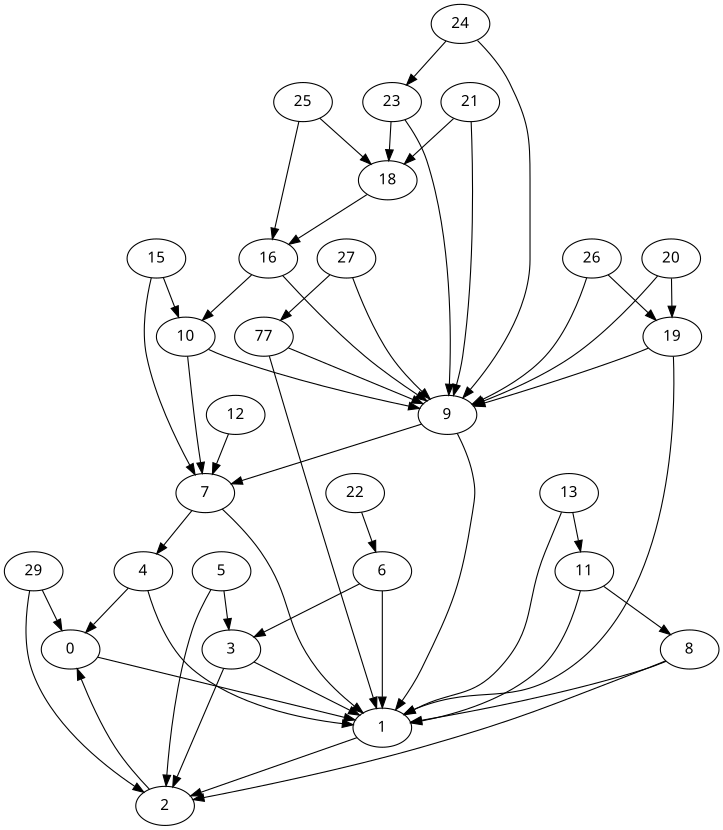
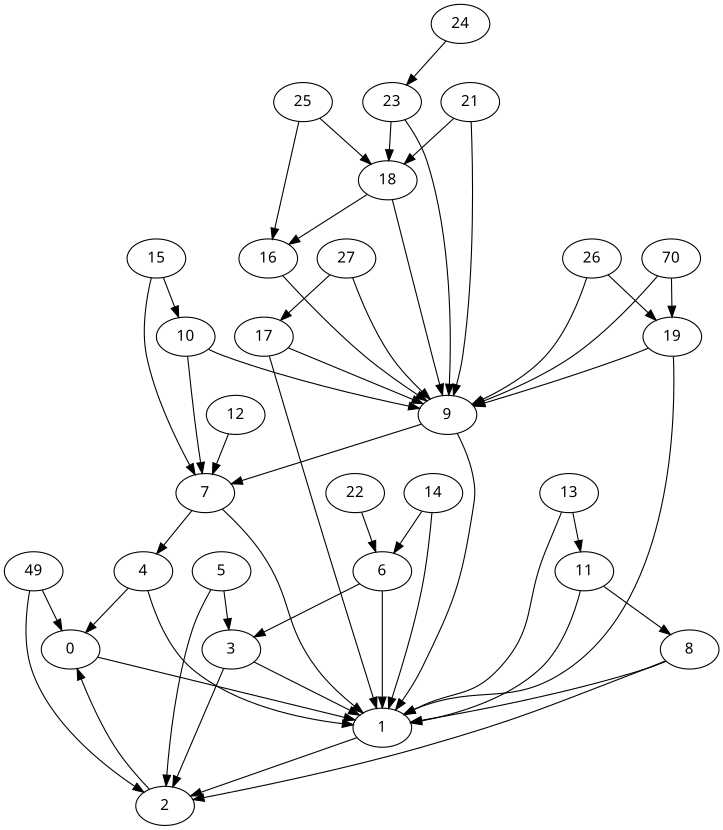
(530, 216) -> (416, 292)
(671, 258) -> (671, 258)
(231, 294) -> none
(264, 337) -> (264, 337)
none -> (433, 493)
(34, 571) -> (34, 571)
